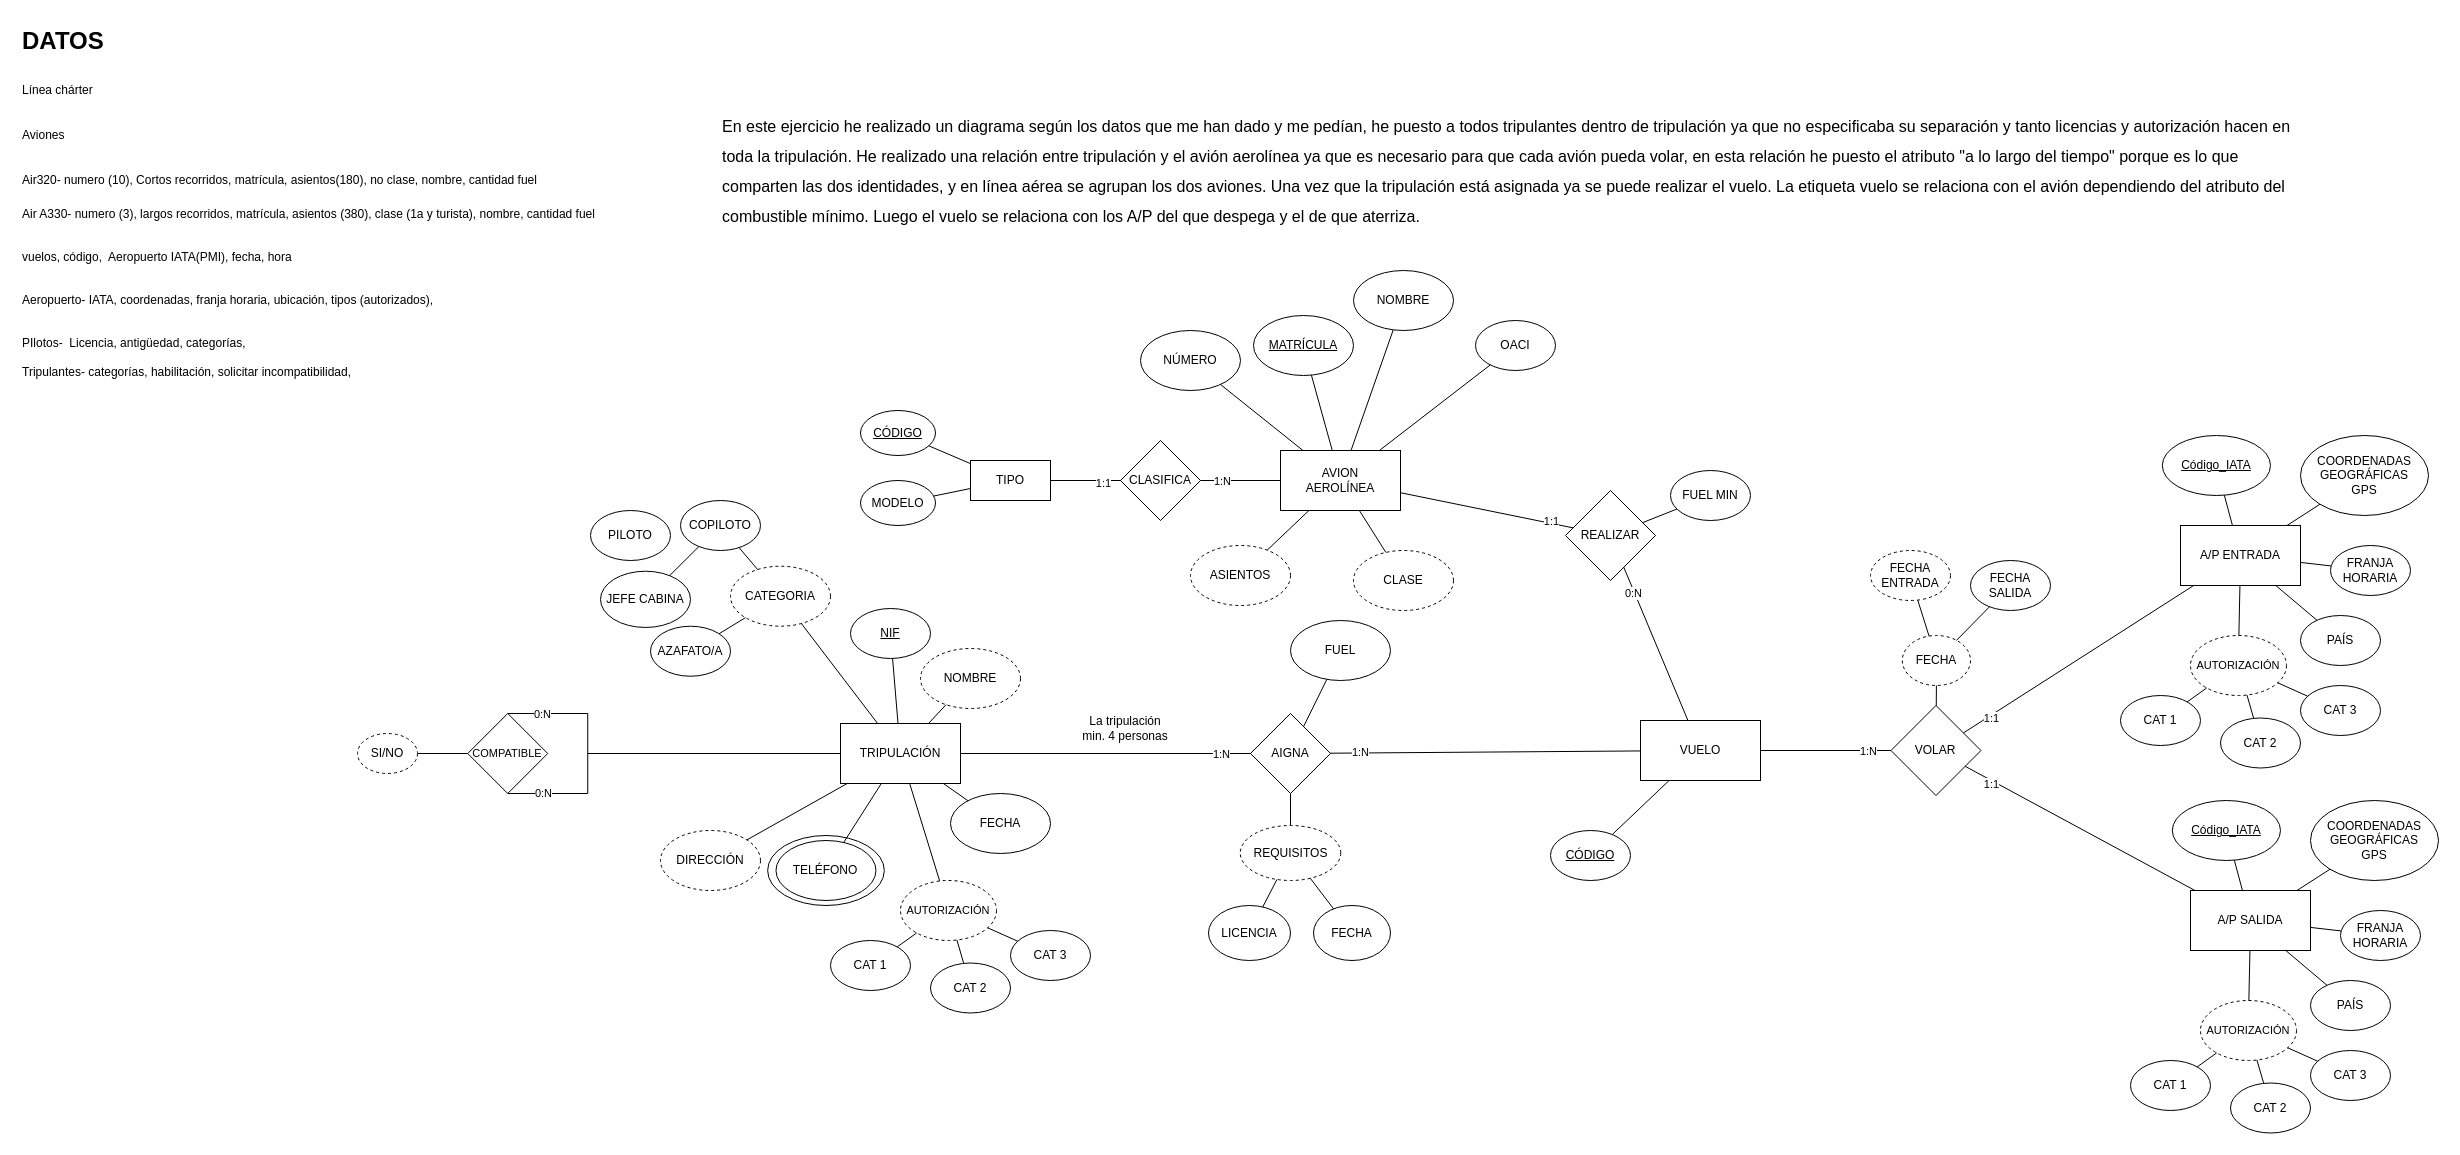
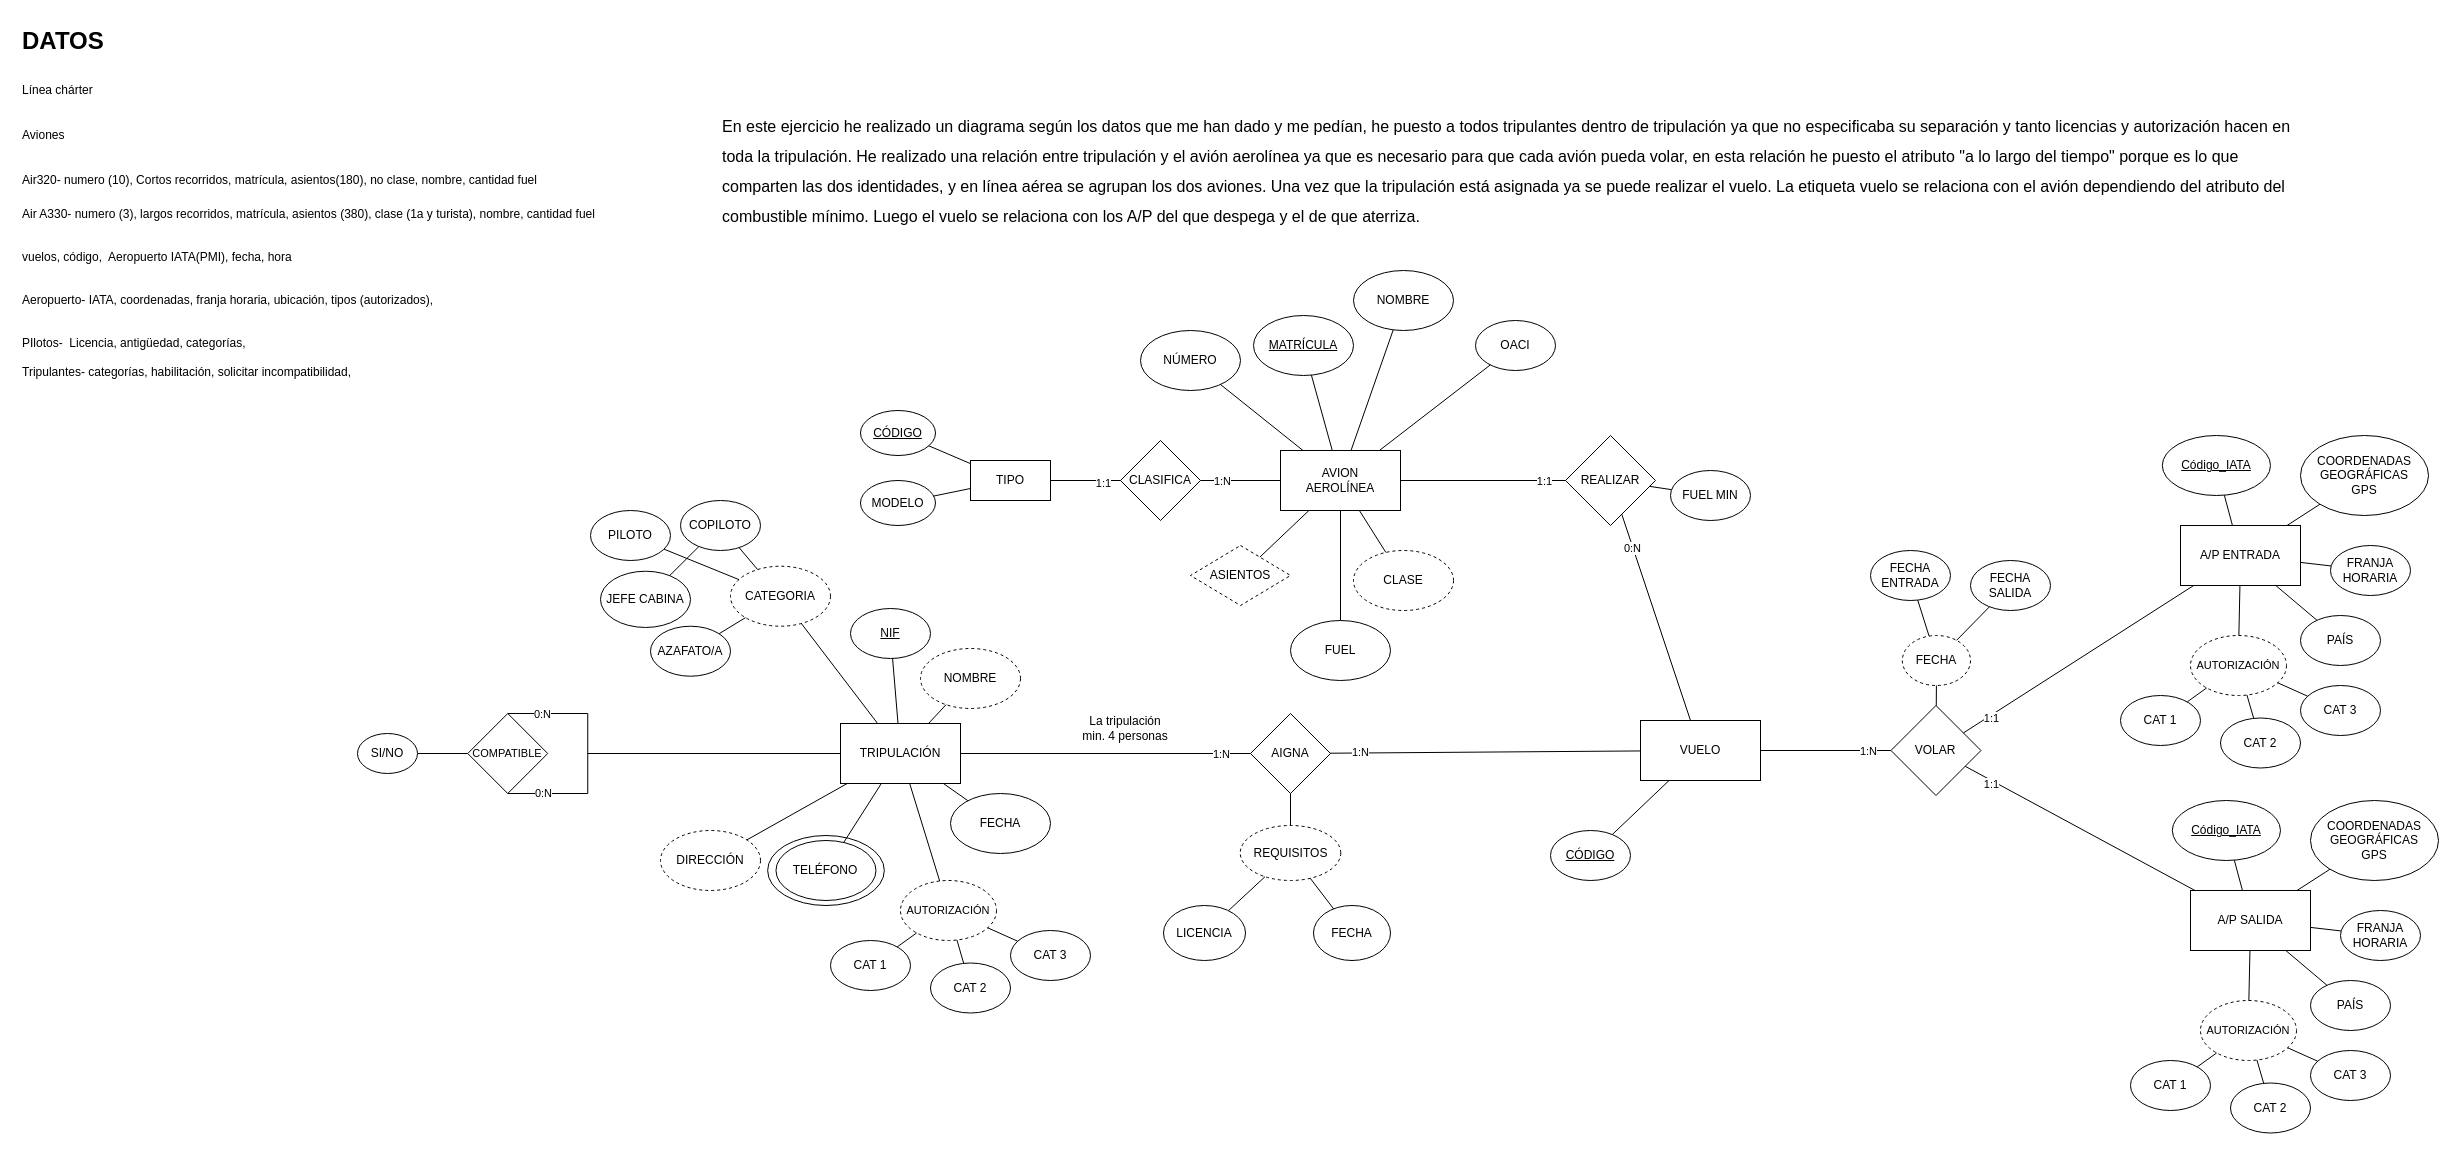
(1611, 536) -> (1611, 481)
none -> (701, 564)
(1241, 576) -> (1241, 576)
(1911, 576) -> (1911, 576)
(1315, 703) -> (1341, 566)
(388, 754) -> (388, 754)
(1250, 933) -> (1205, 933)
